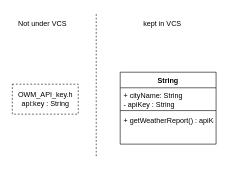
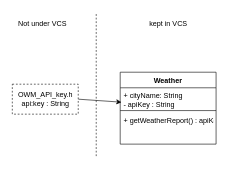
(162, 24) -> (168, 24)
(168, 80) -> (168, 80)
none -> (108, 101)
